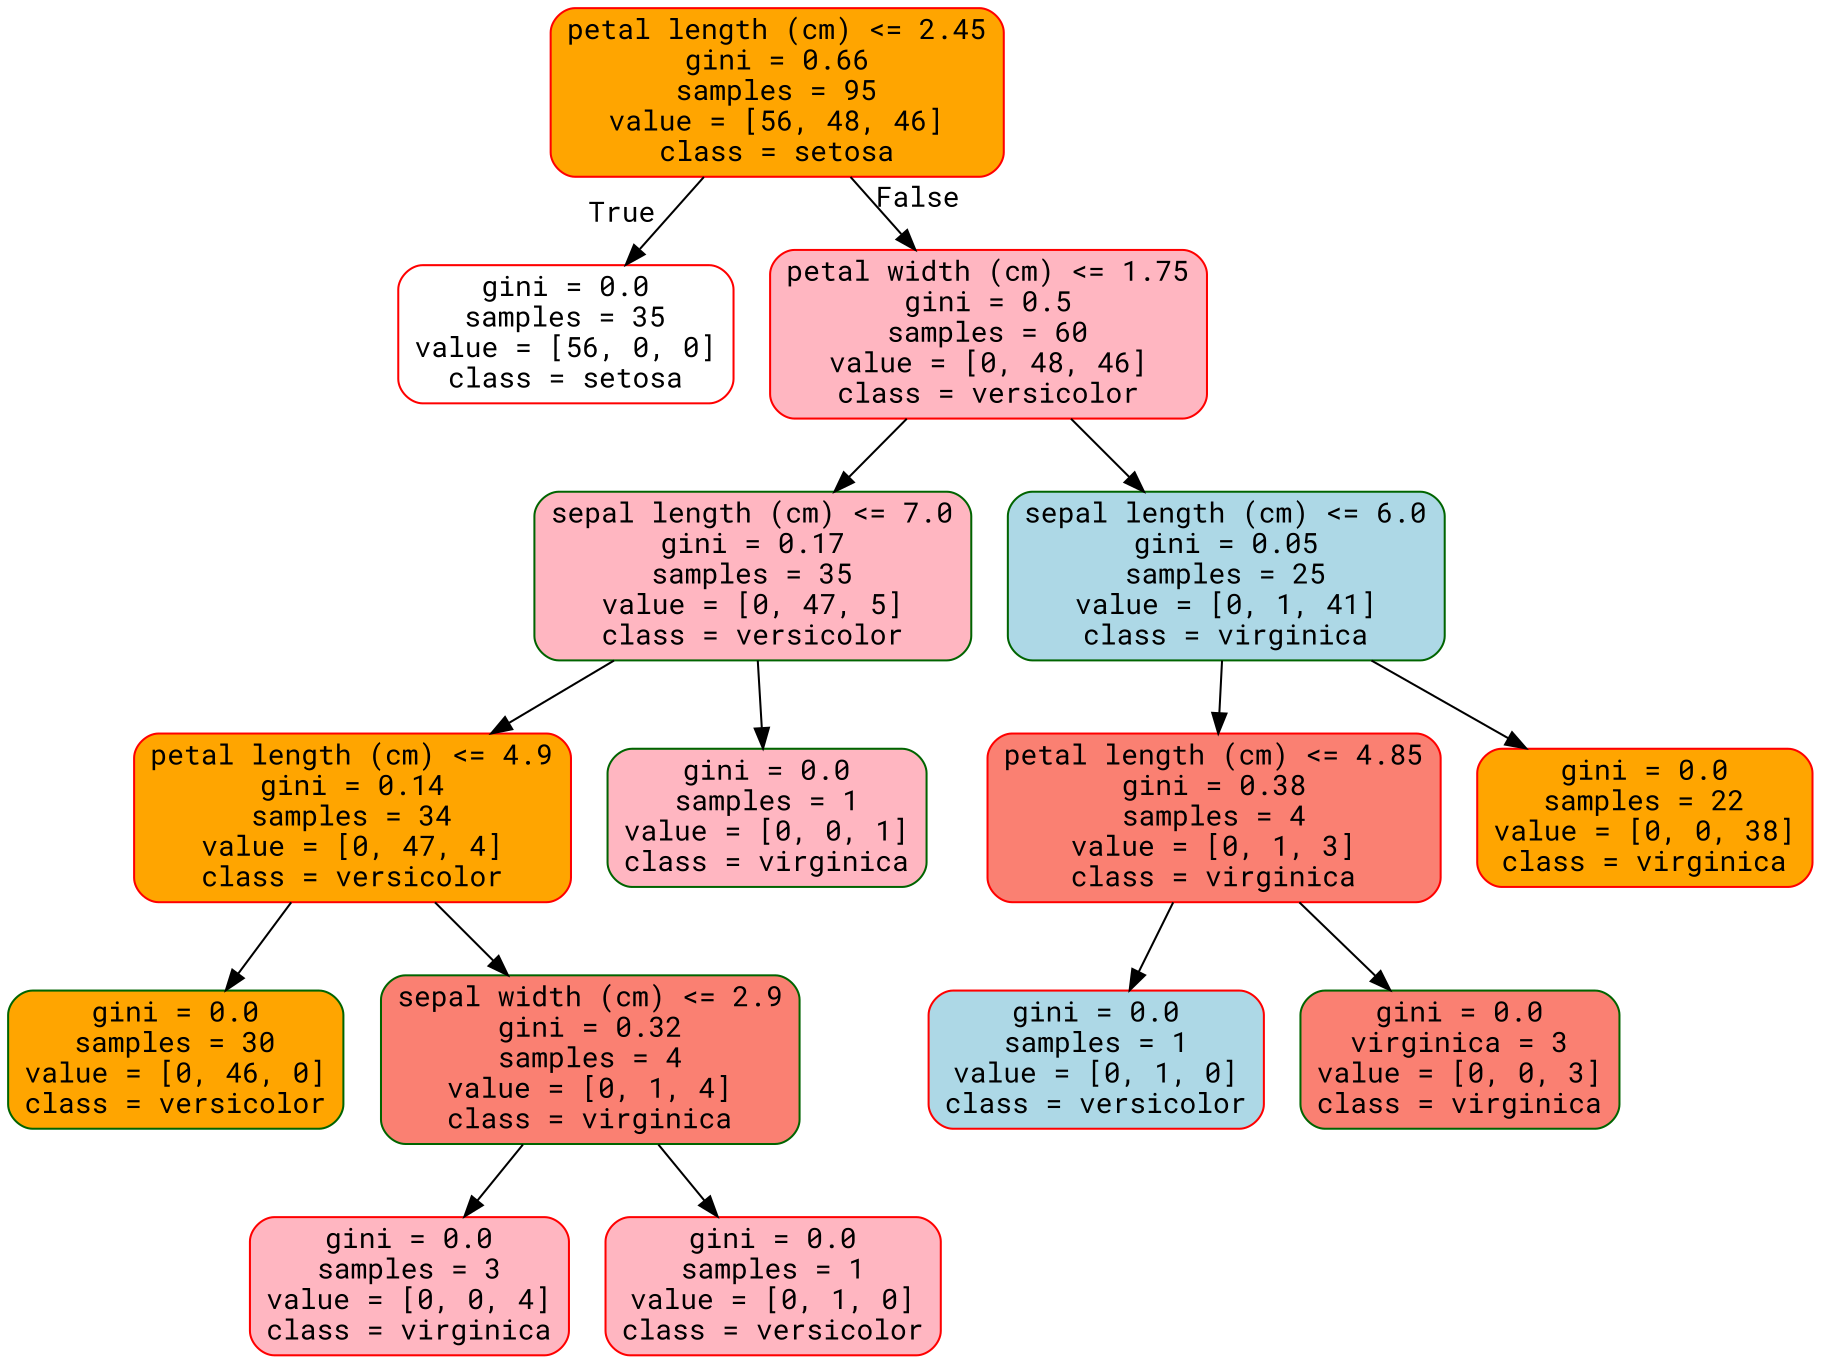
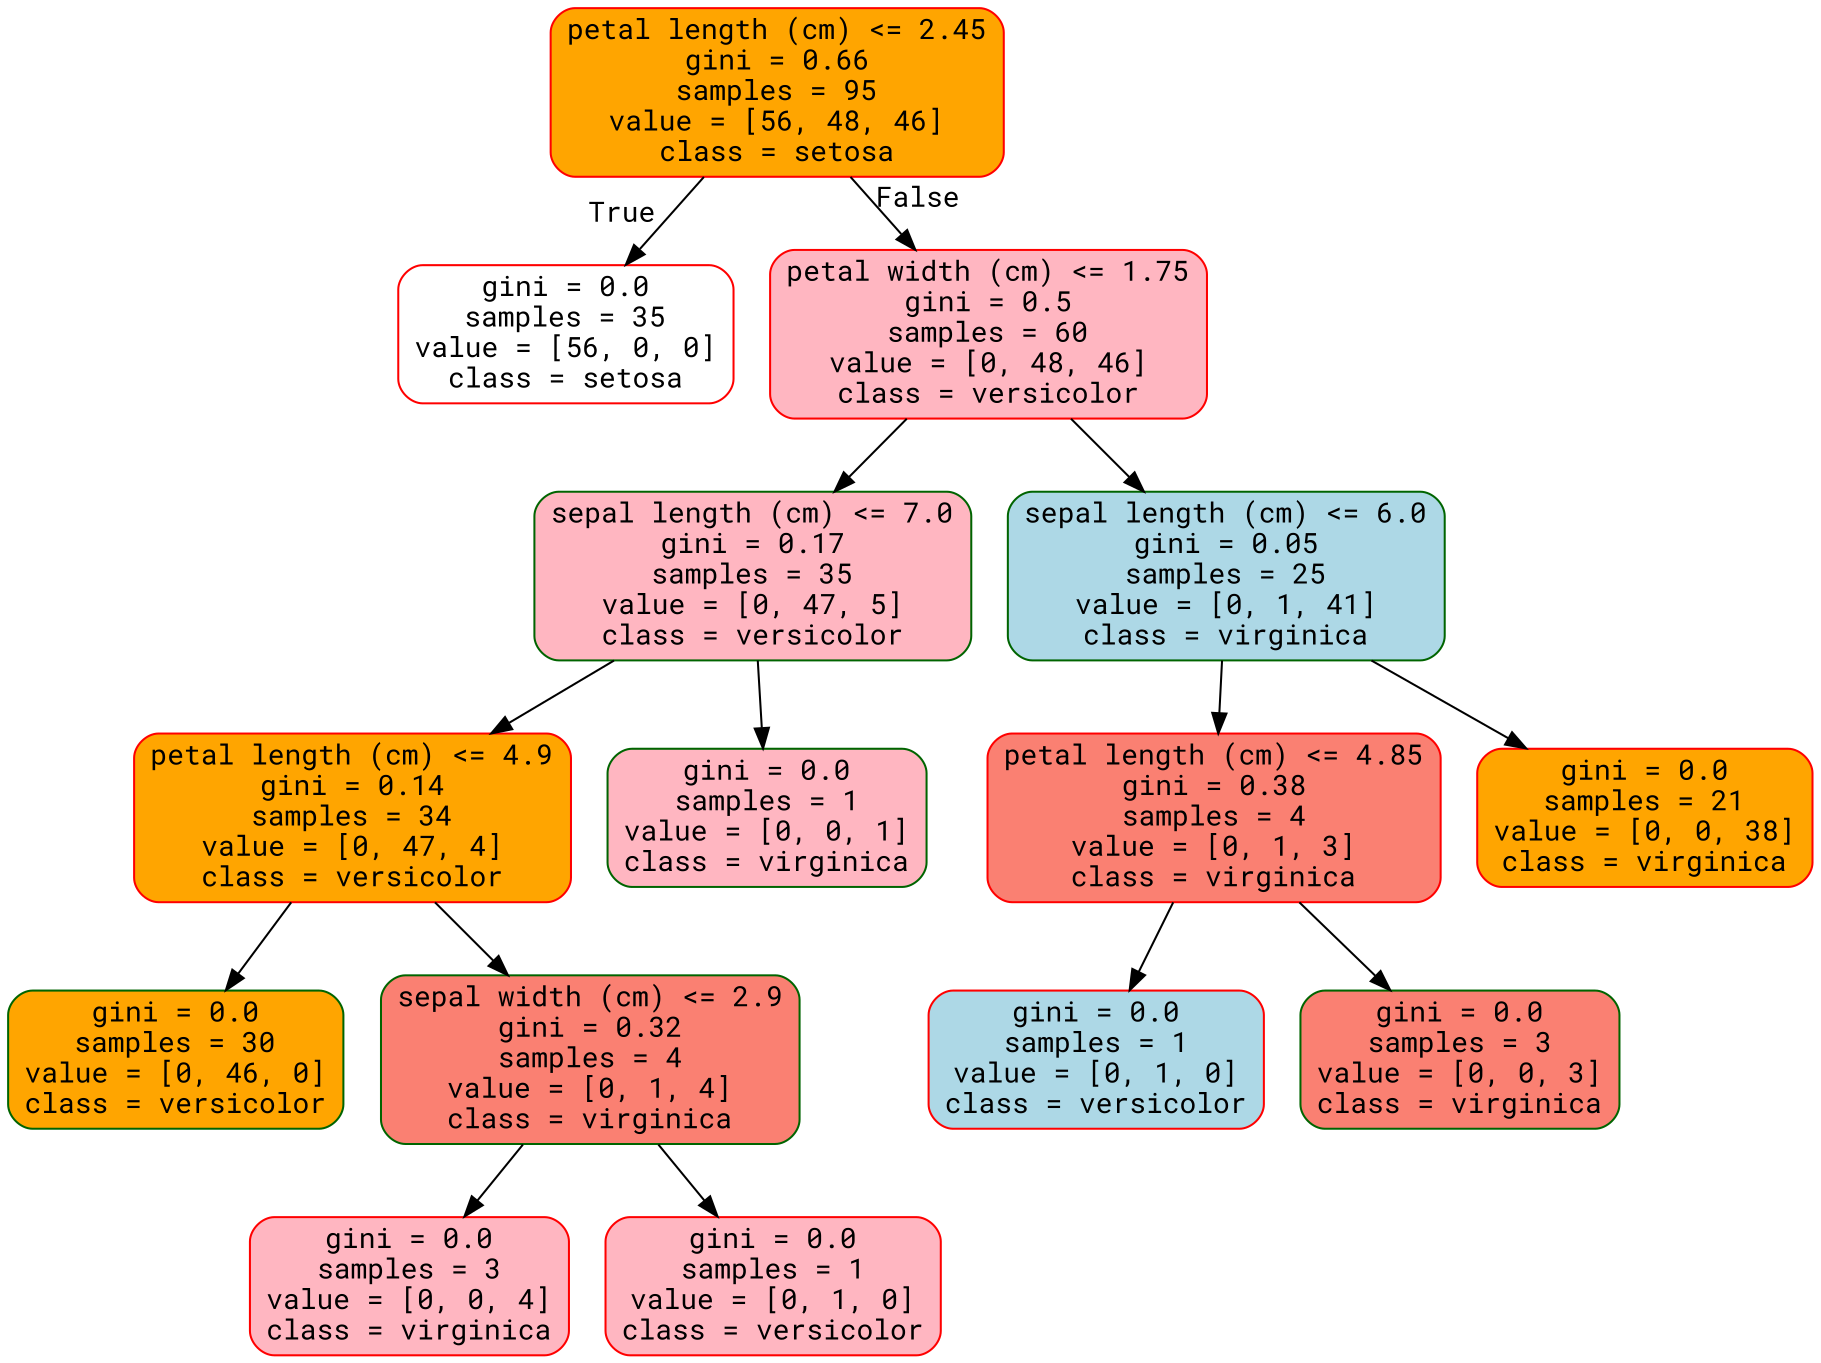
(1645, 818) -> (1645, 818)
(1460, 1060) -> (1460, 1060)
